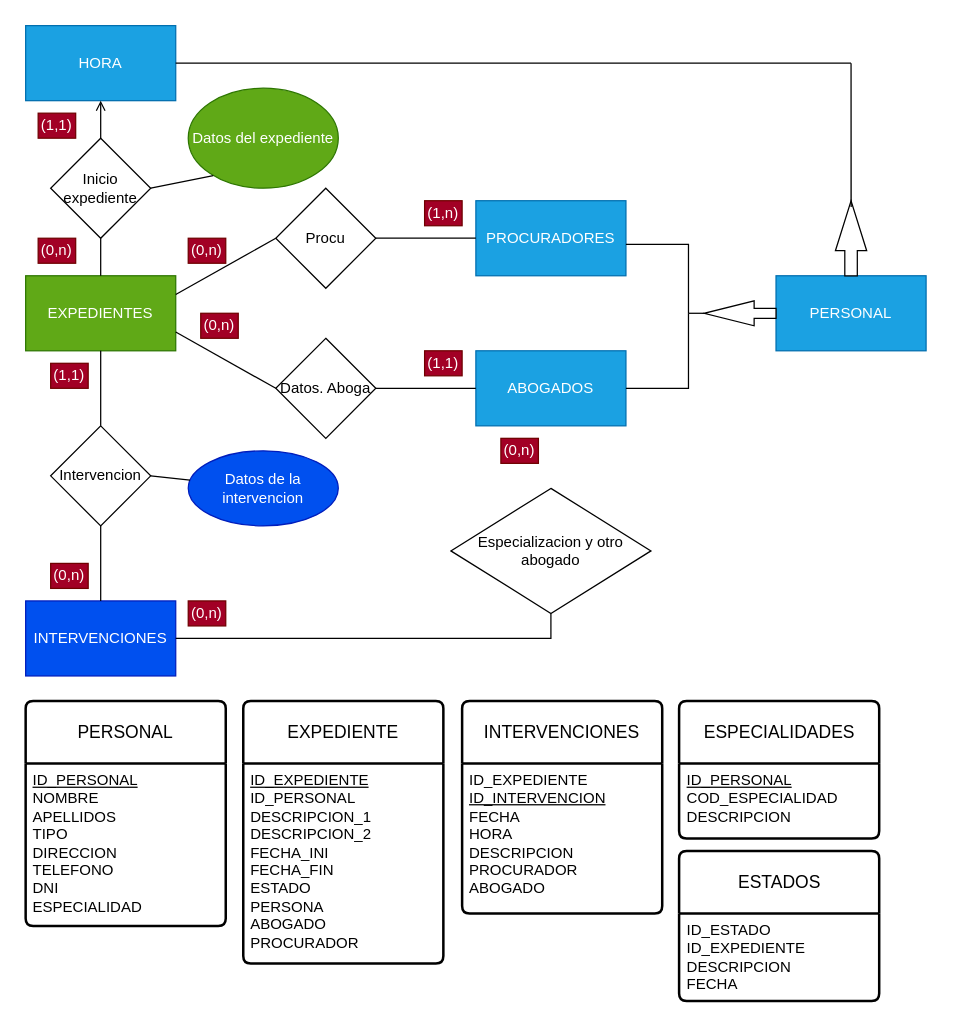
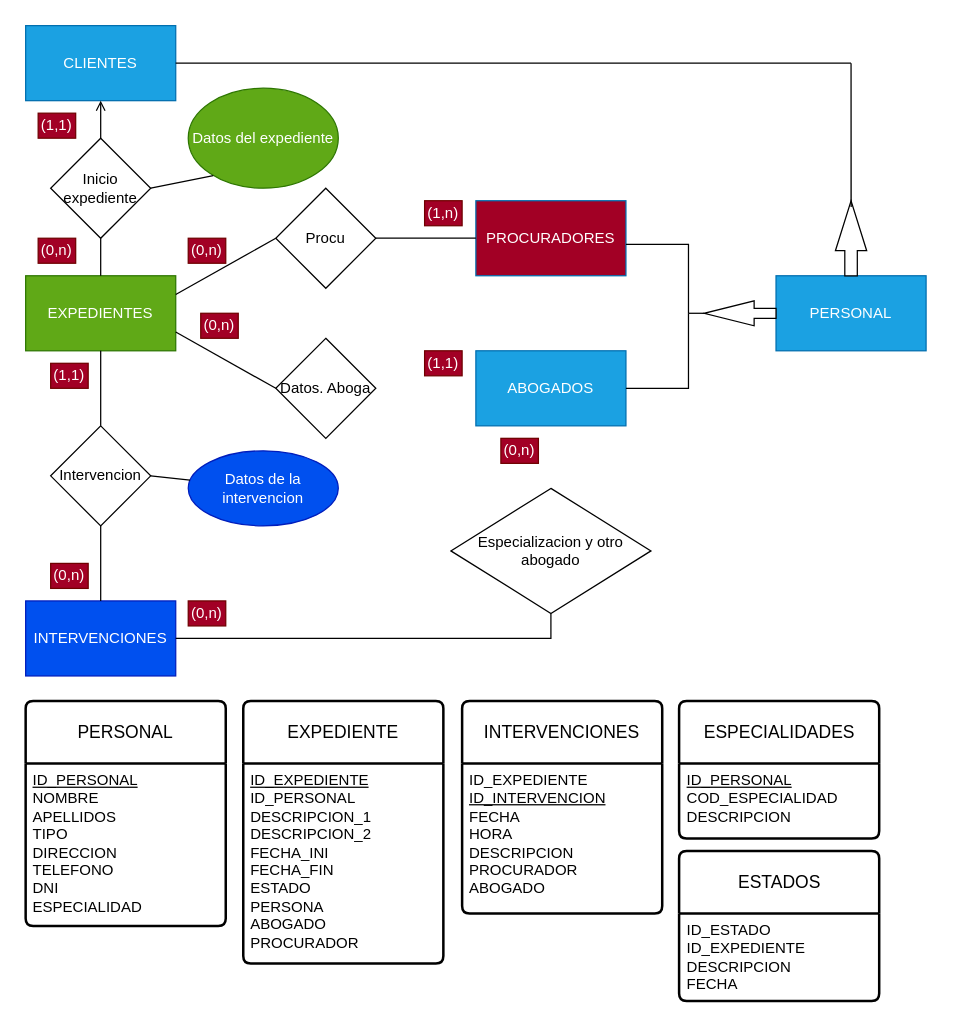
(101, 63) -> (101, 63)
(551, 238) -> (551, 238)
(426, 388) -> none
